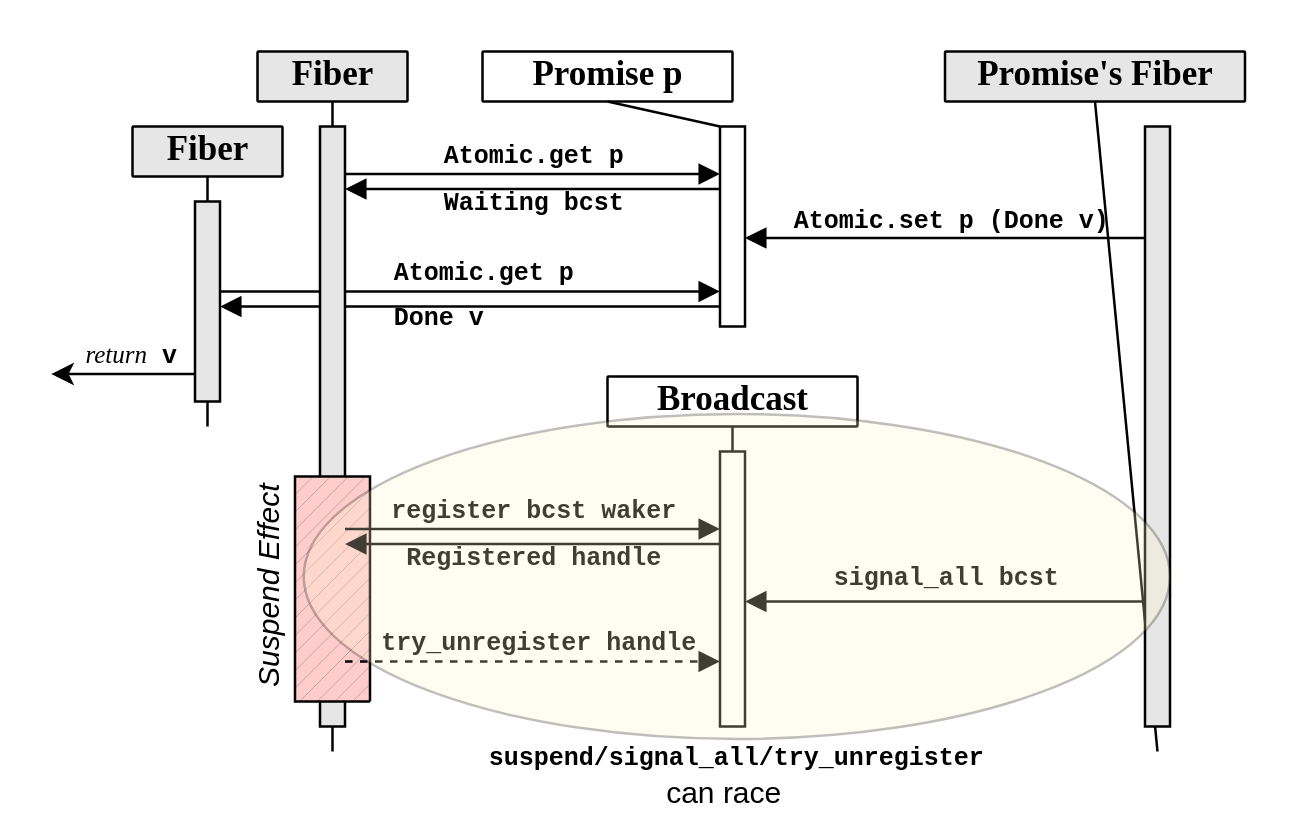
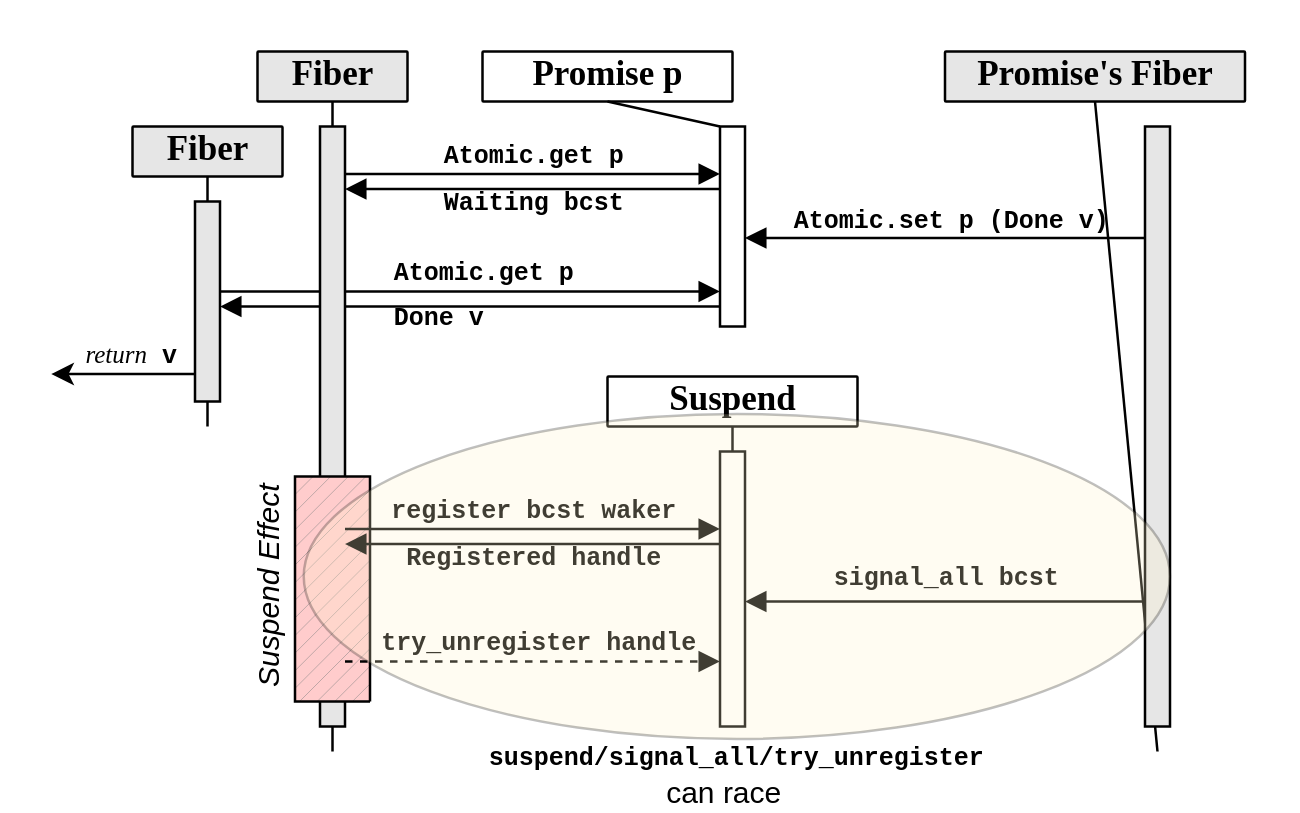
(734, 401) -> (734, 401)
